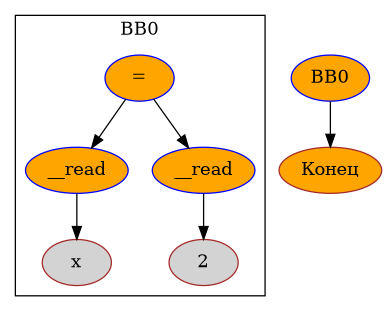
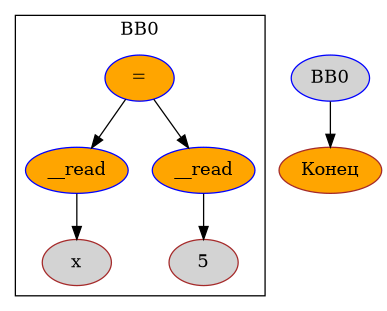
(330, 78) -> (330, 78)
(204, 263) -> (204, 263)
